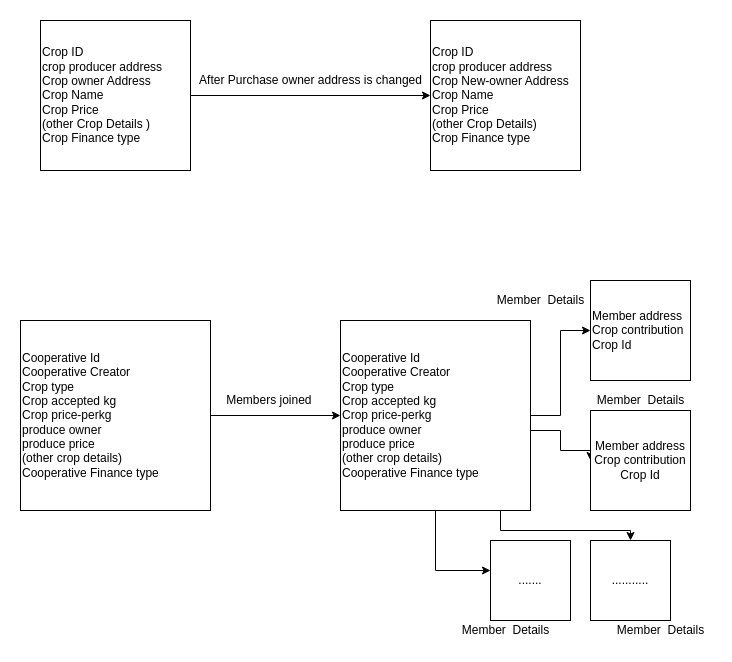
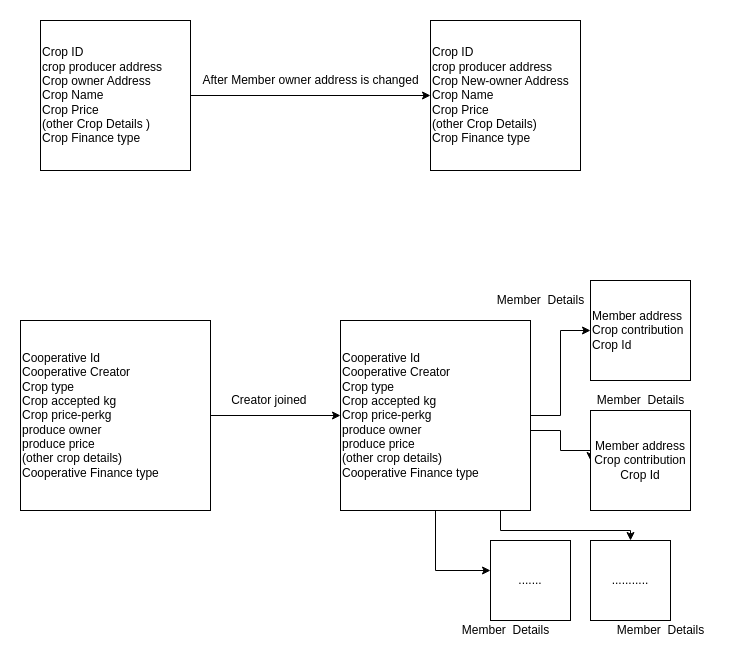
(311, 81) -> (311, 81)
(271, 401) -> (271, 401)
